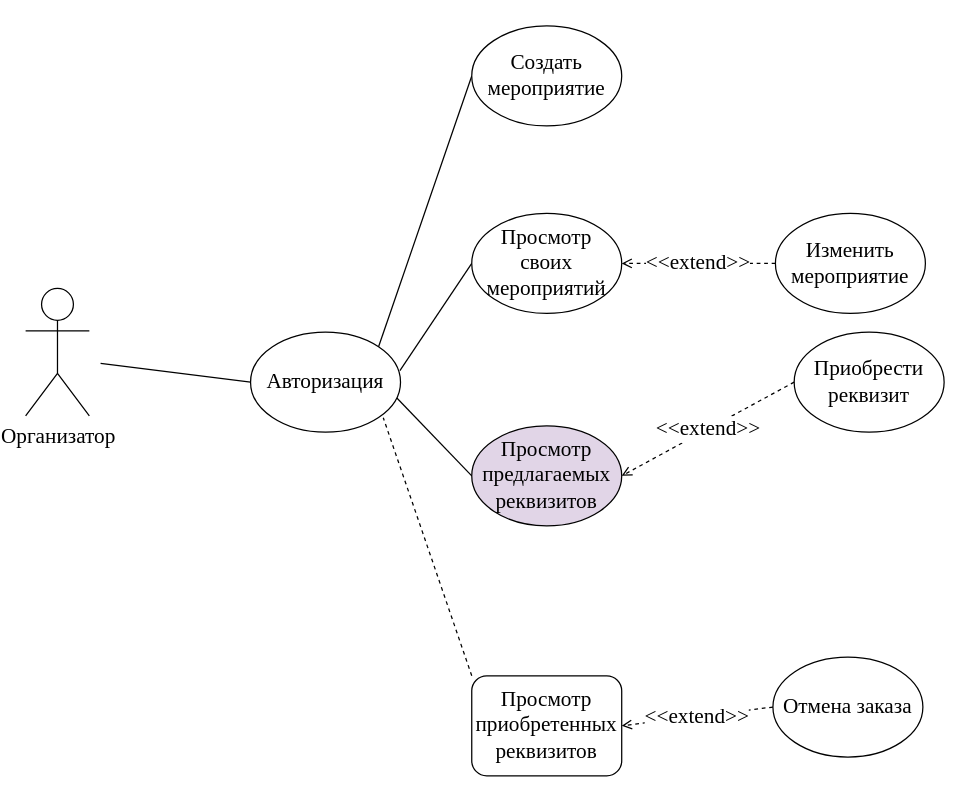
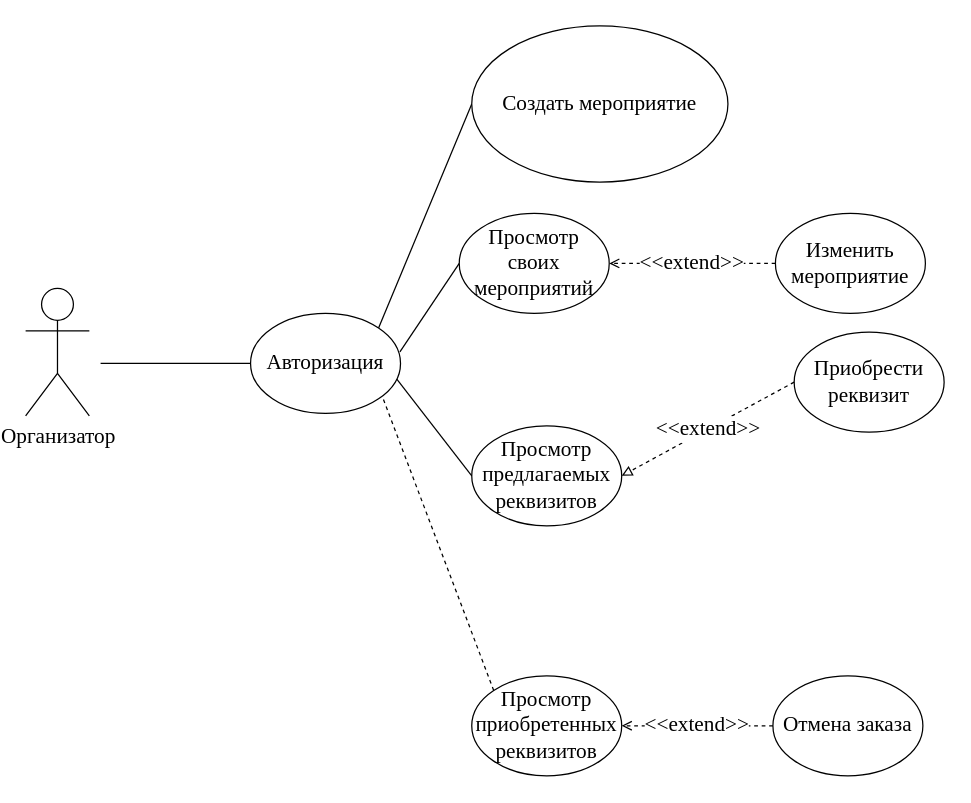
(547, 76) -> (600, 104)
(547, 263) -> (534, 263)
(326, 382) -> (326, 363)
(629, 472) -> (633, 470)
(547, 476) -> (547, 476)
(848, 707) -> (848, 726)
(547, 726) -> (547, 726)
